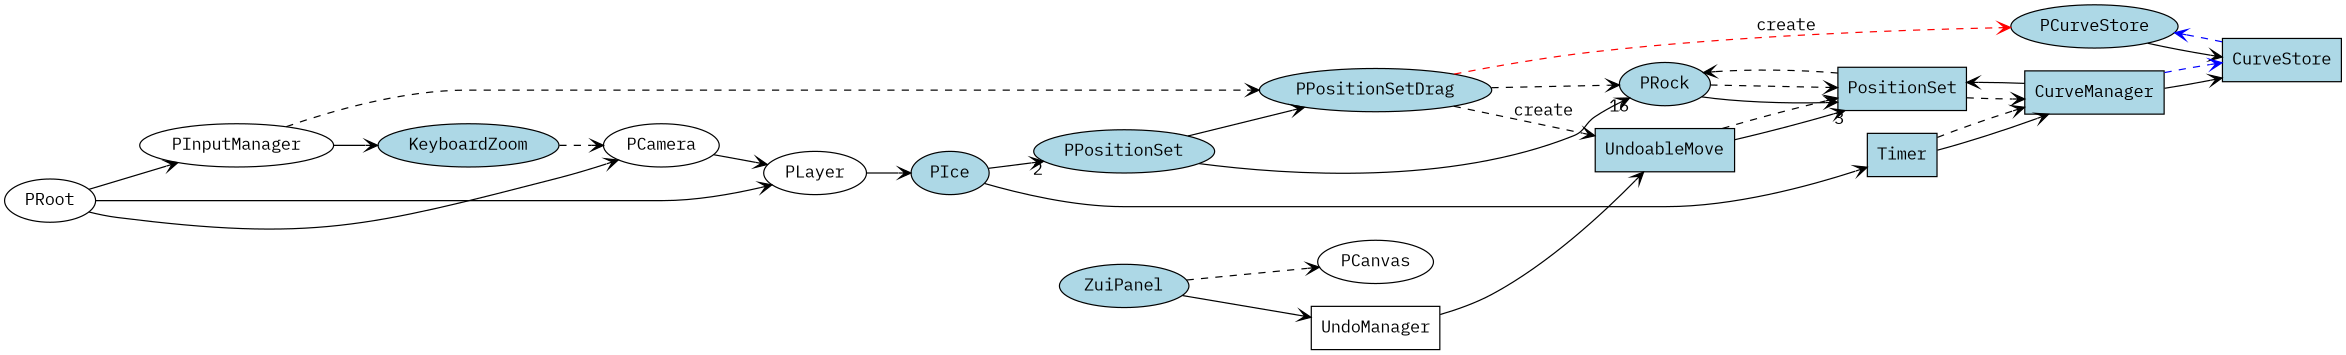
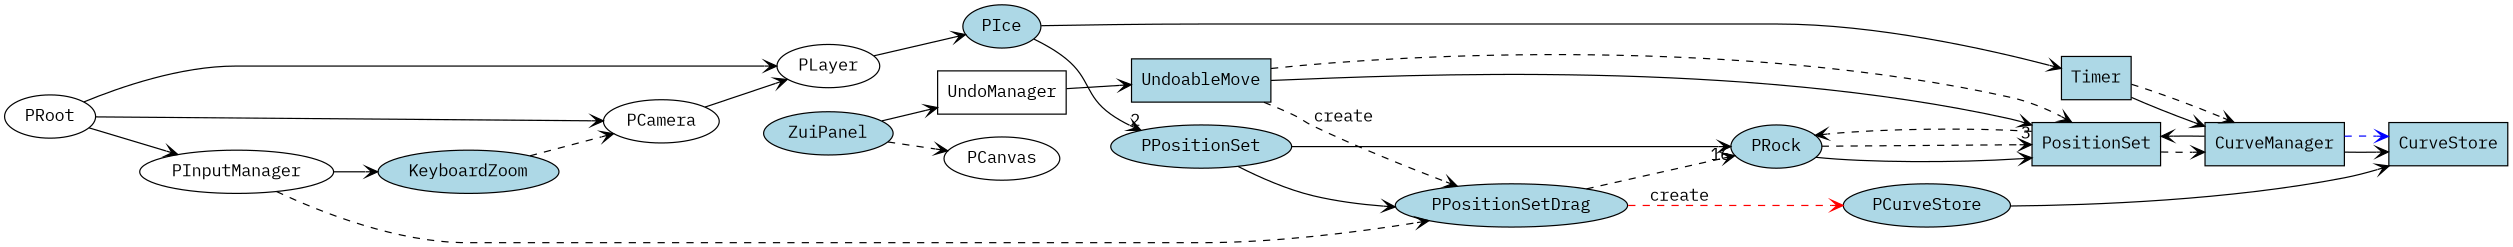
(2204, 38) -> none
(1518, 120) -> (1340, 138)
